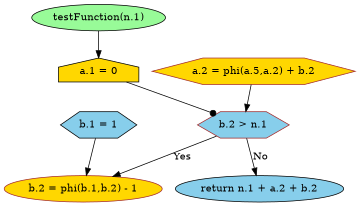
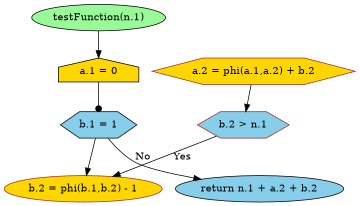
(254, 71) -> (254, 71)
(168, 97) -> (99, 94)
(250, 153) -> (149, 168)
